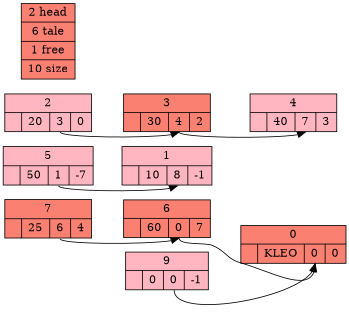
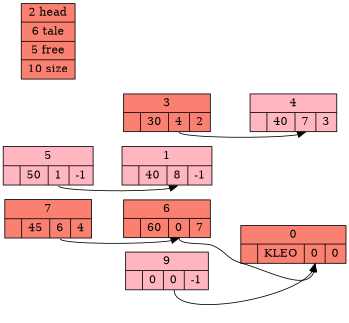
(48, 50) -> (48, 50)
(48, 113) -> none
(81, 175) -> (81, 175)
(153, 175) -> (153, 175)
(36, 228) -> (36, 228)
